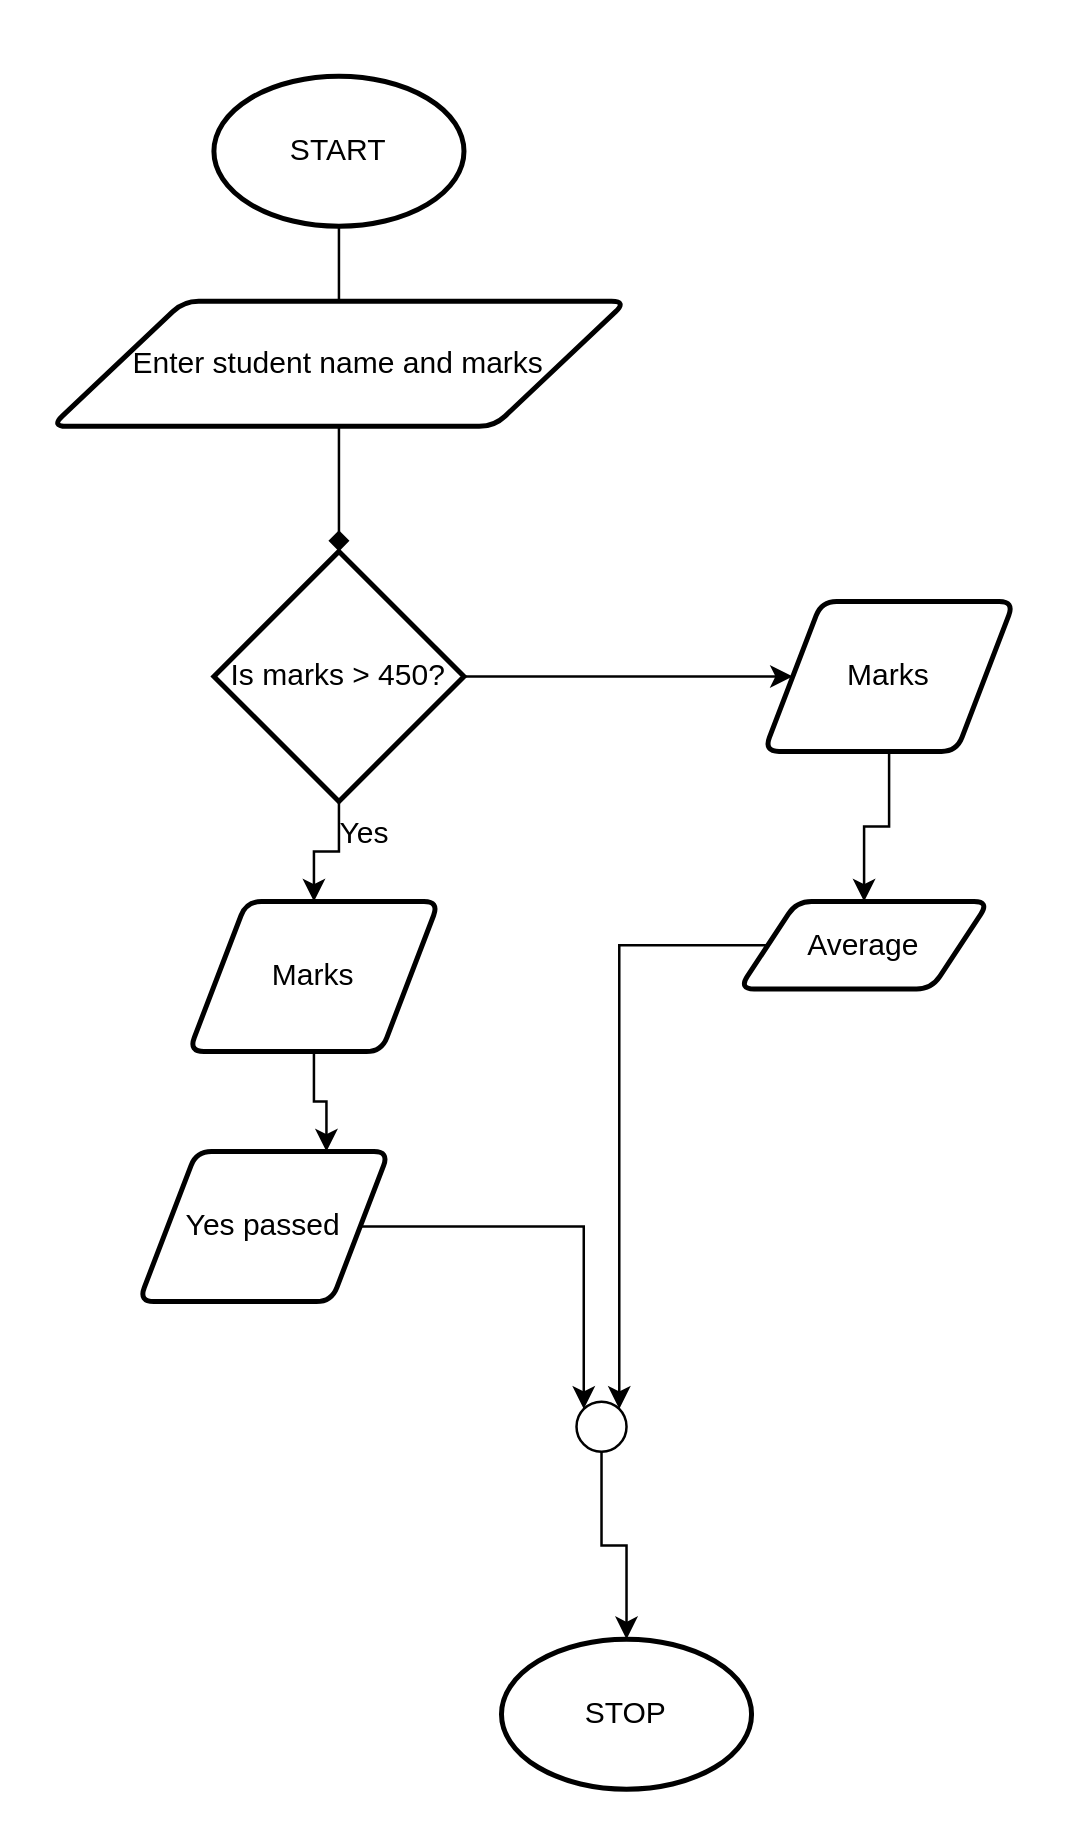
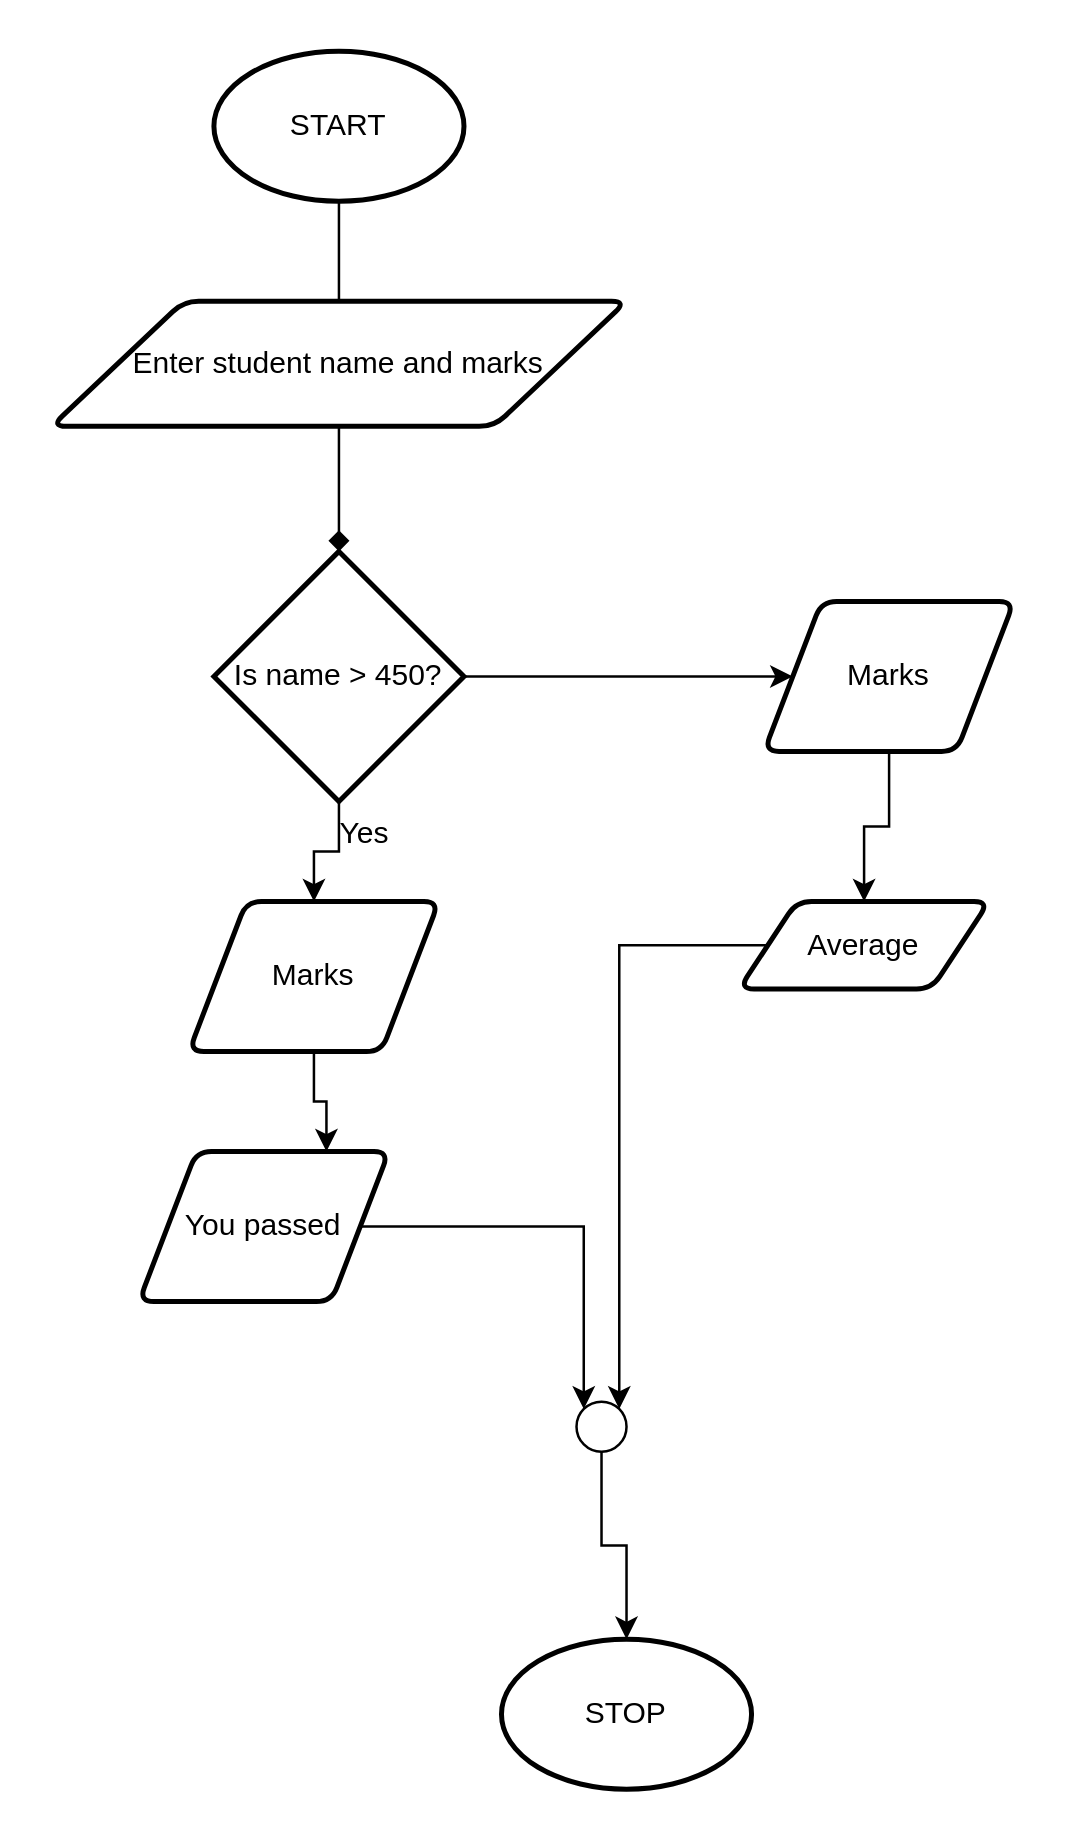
(339, 151) -> (339, 126)
(339, 676) -> (339, 676)
(264, 1226) -> (264, 1226)
